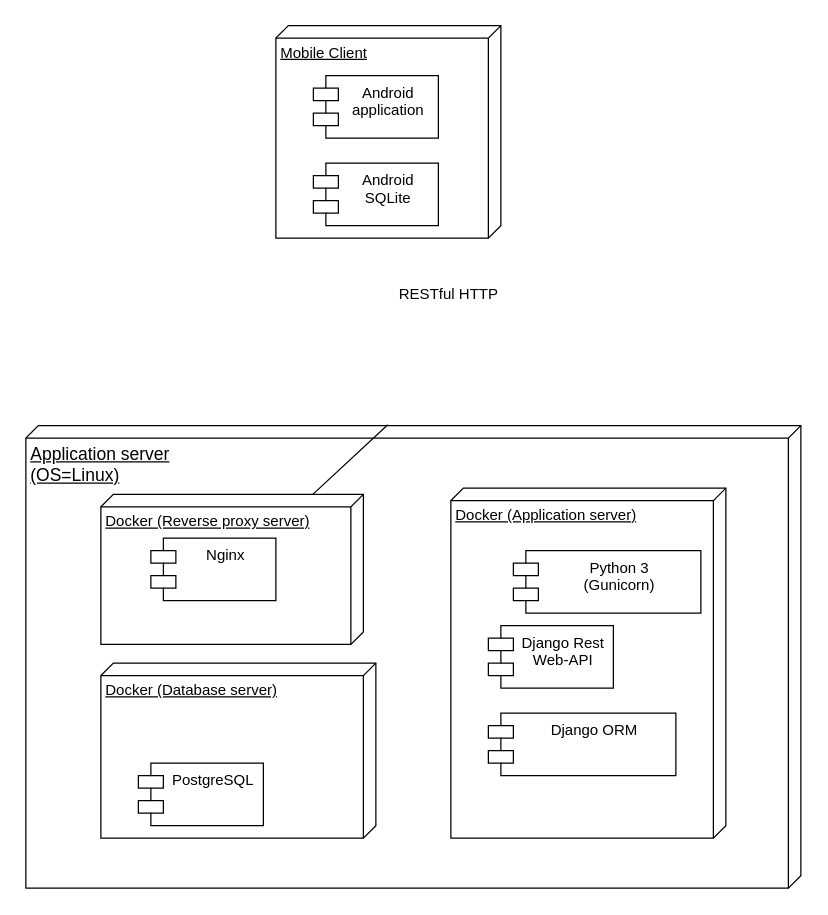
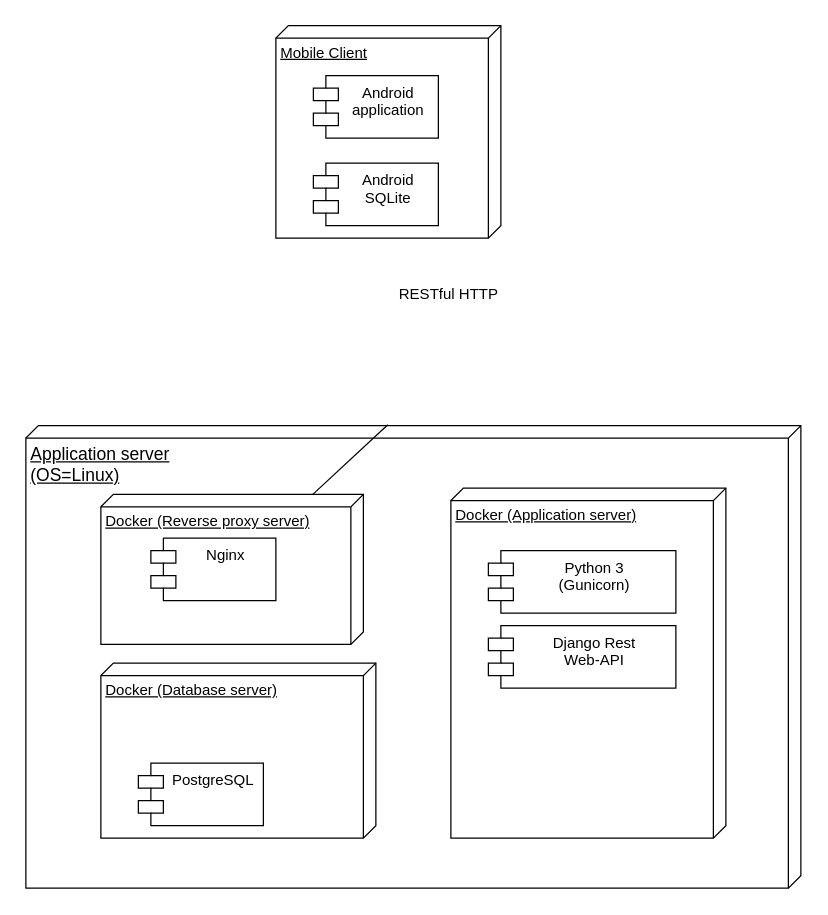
(607, 582) -> (582, 582)
(551, 657) -> (582, 657)
(582, 744) -> none
